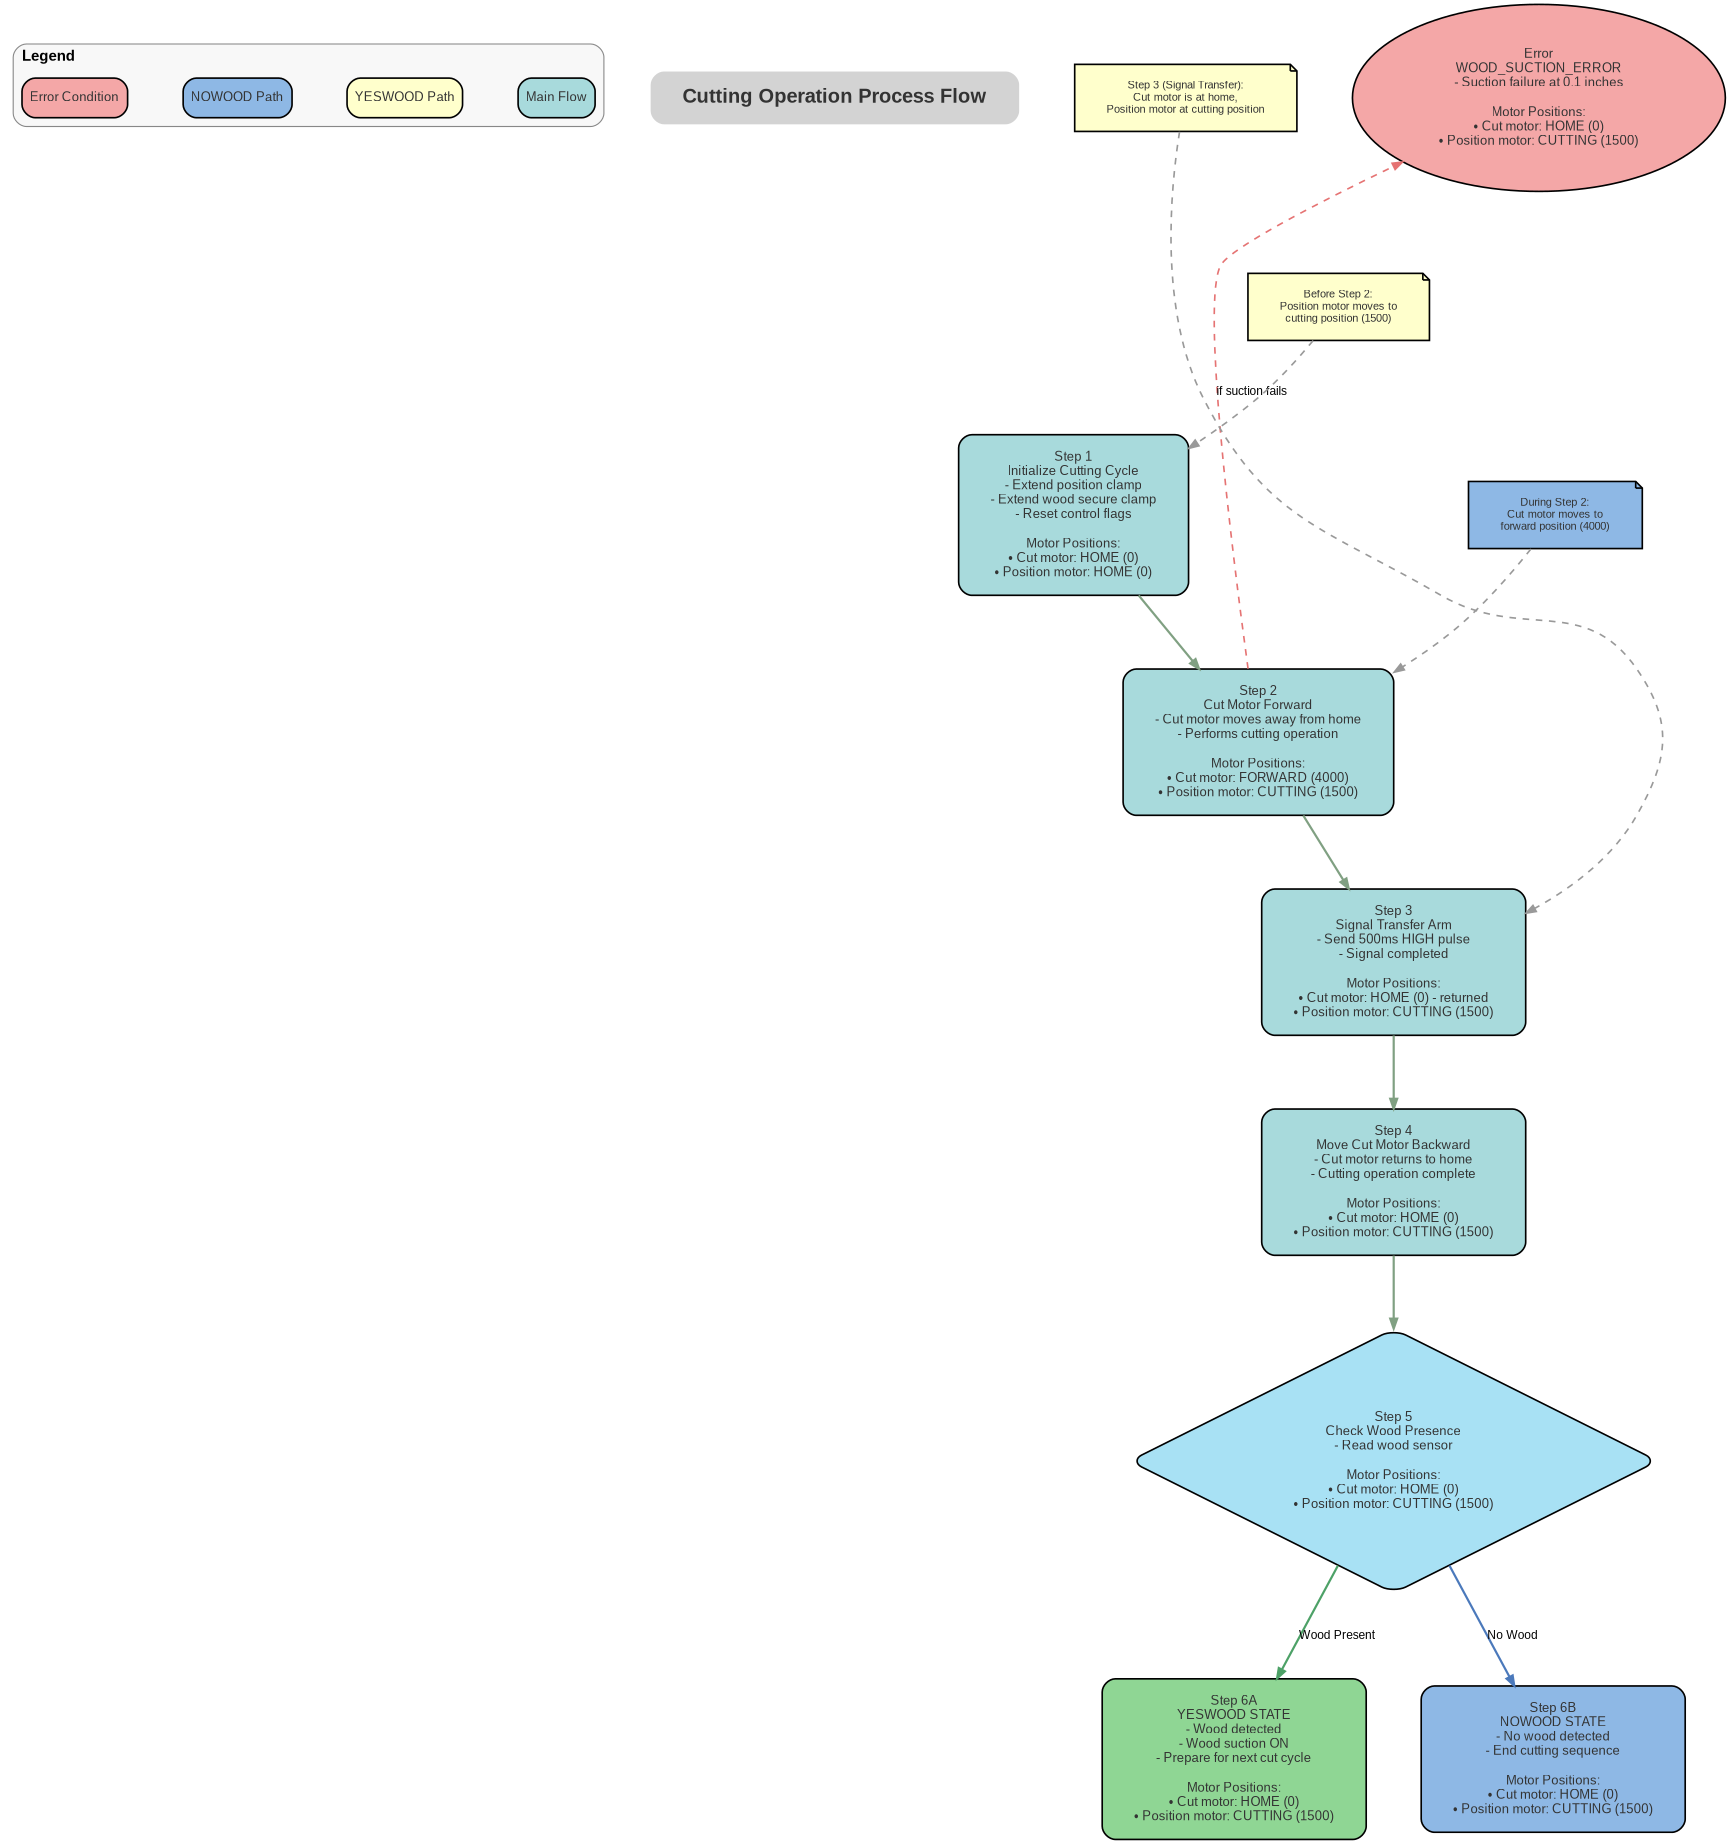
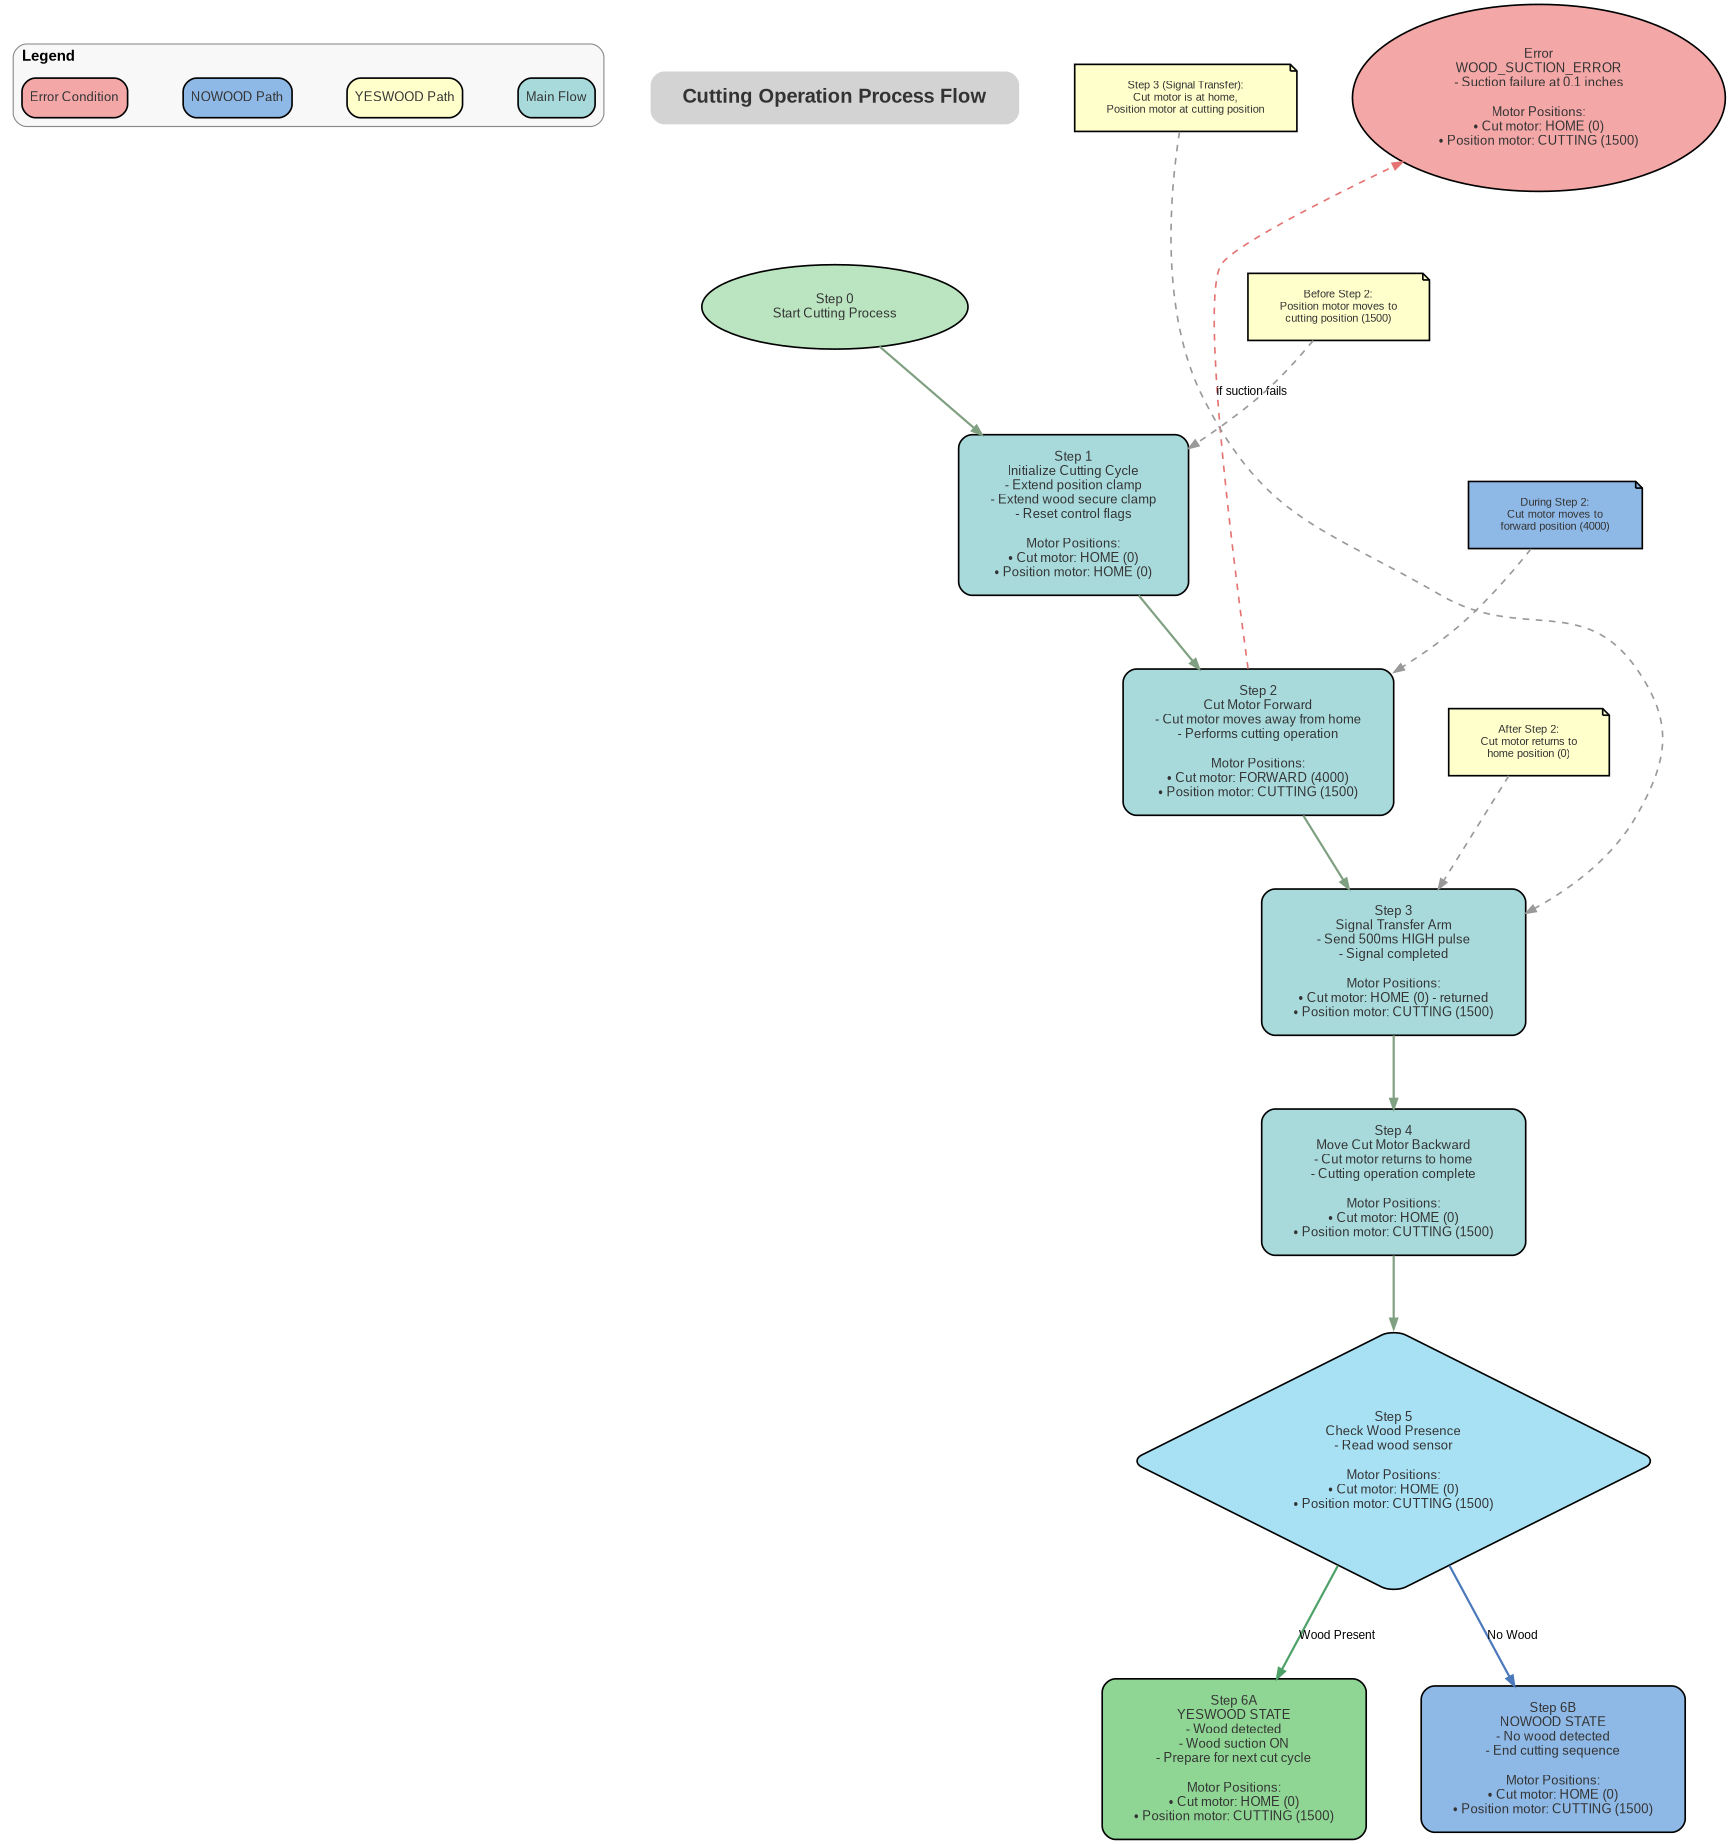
none -> (835, 307)
none -> (1529, 742)
